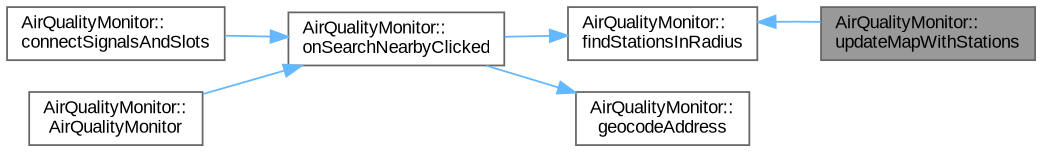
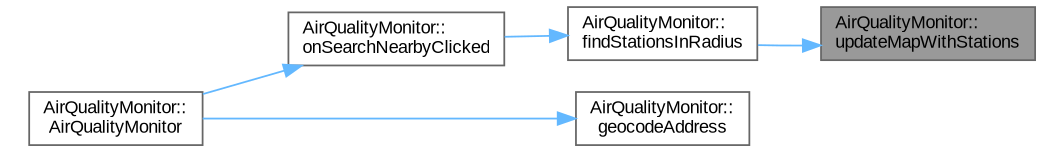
(798, 22) -> (780, 45)
(116, 34) -> none
(522, 77) -> (380, 119)
